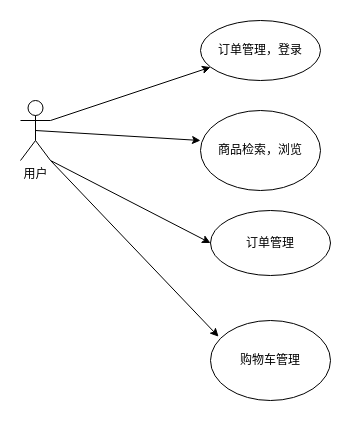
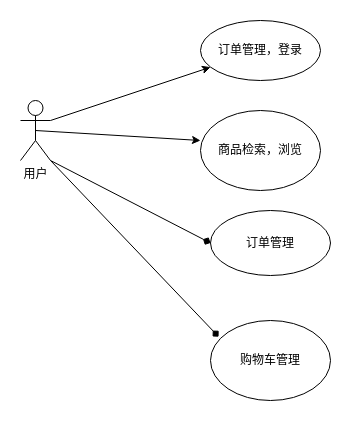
(203, 239) -> (203, 239)
(213, 331) -> (213, 330)
